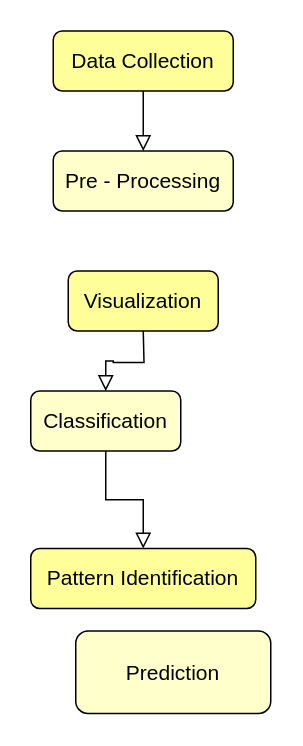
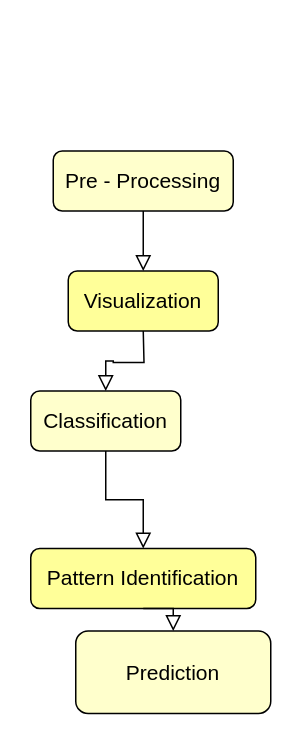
(143, 61) -> none
(143, 113) -> none
none -> (143, 233)
none -> (173, 610)
